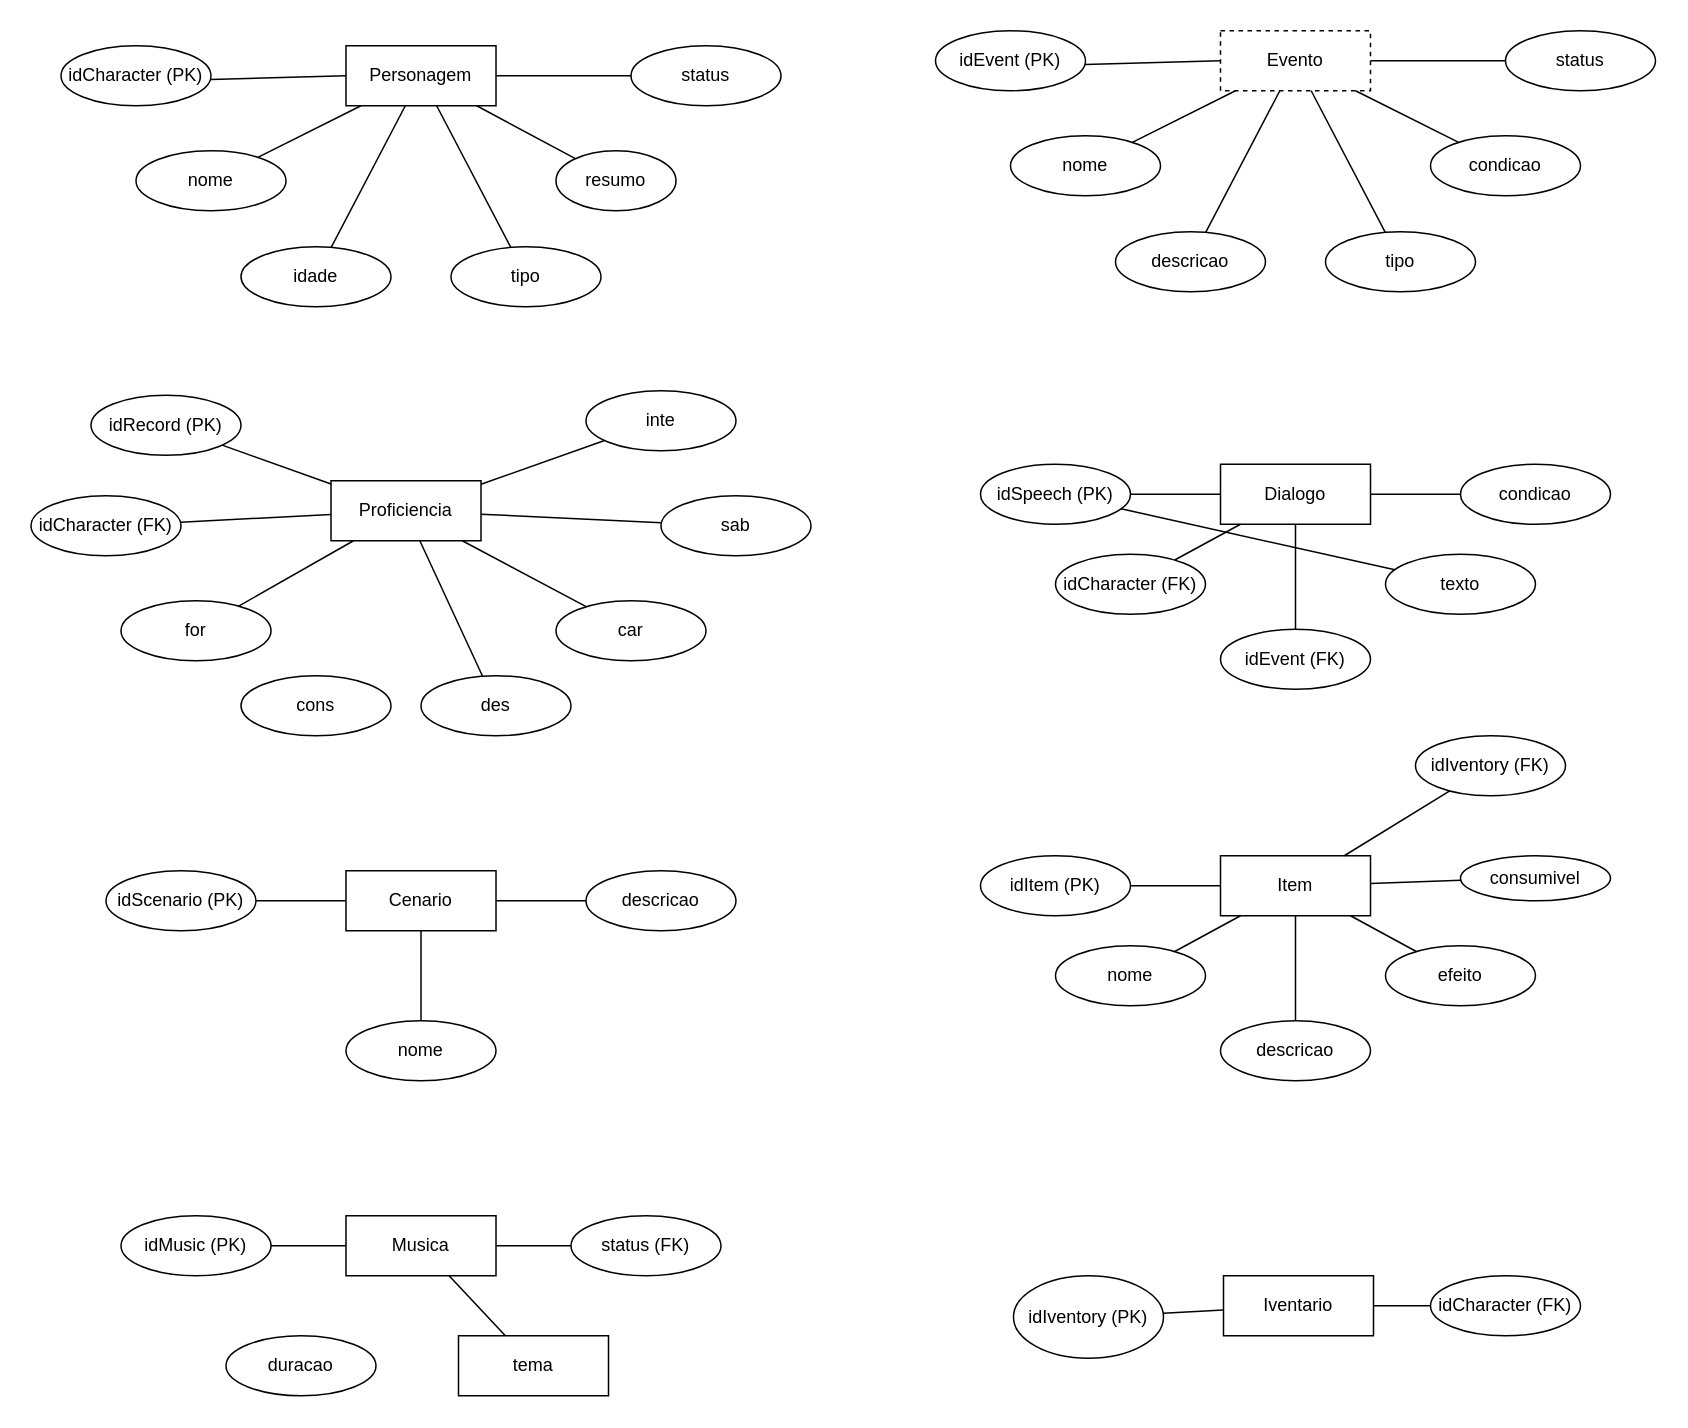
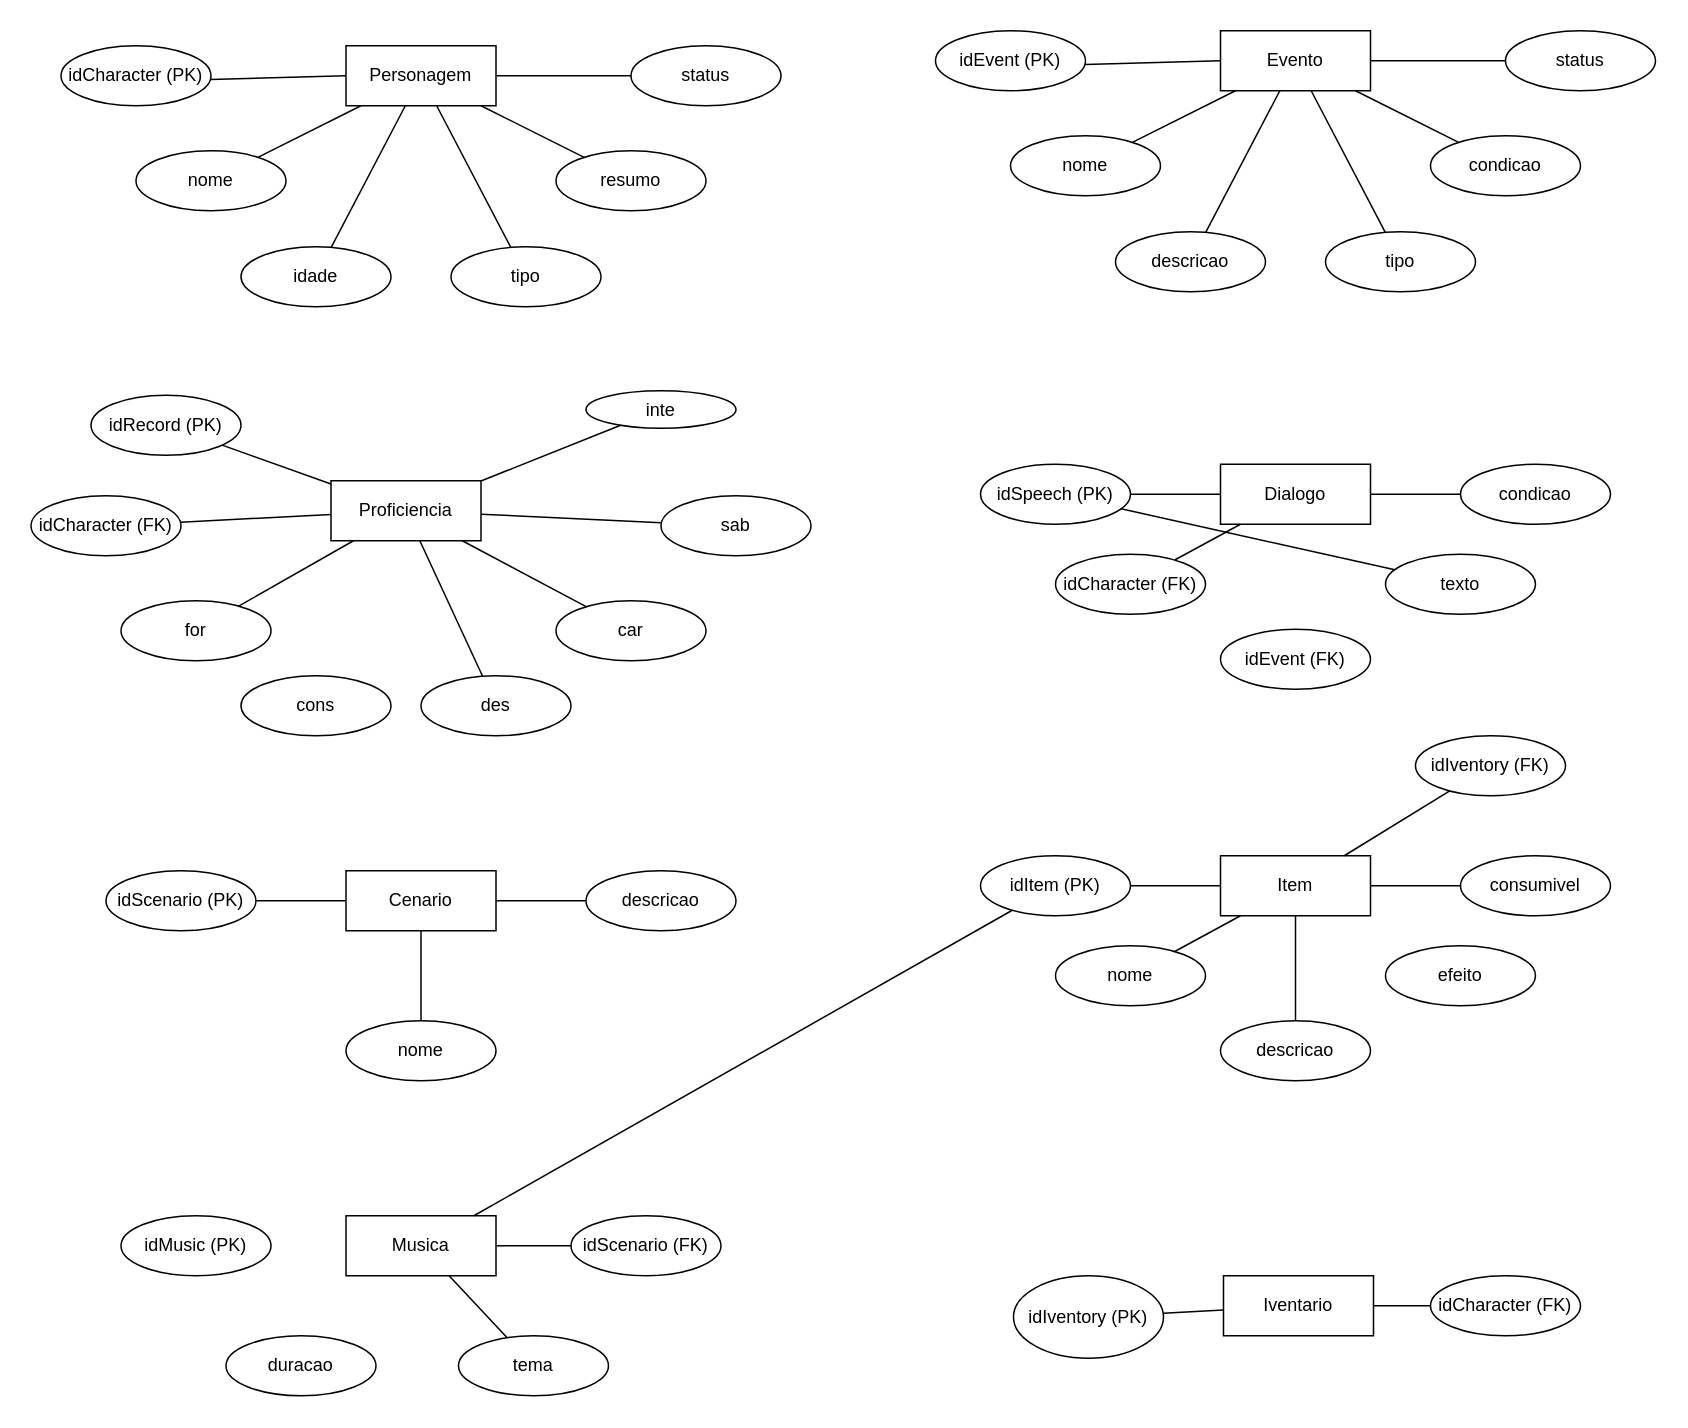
(1295, 61) -> (1295, 61)
(616, 181) -> (631, 181)
(661, 421) -> (661, 410)
(1295, 577) -> none
(1535, 878) -> (1535, 886)
(1383, 934) -> none
(309, 1246) -> (742, 1063)
(646, 1246) -> (646, 1246)
(533, 1366) -> (533, 1366)
